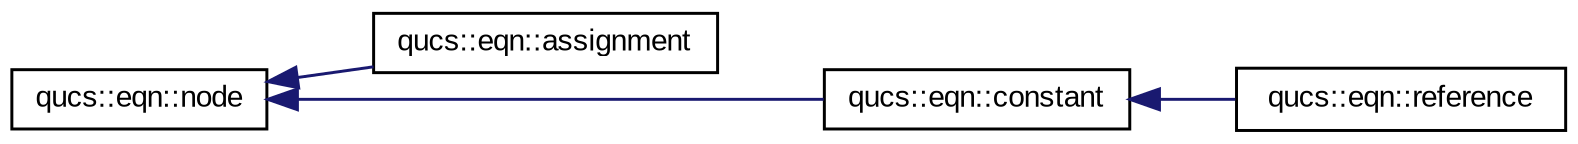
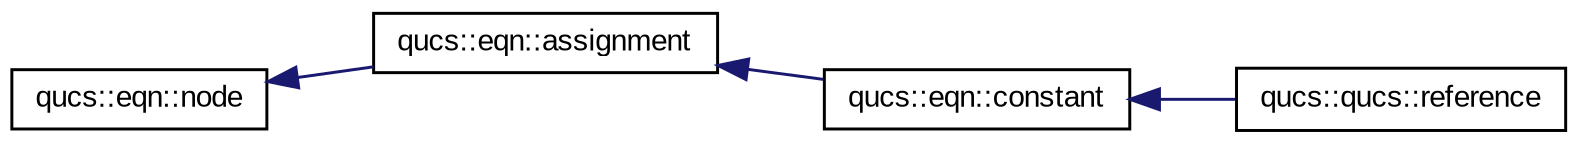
(561, 99) -> (785, 74)
(1401, 99) -> (1401, 99)
